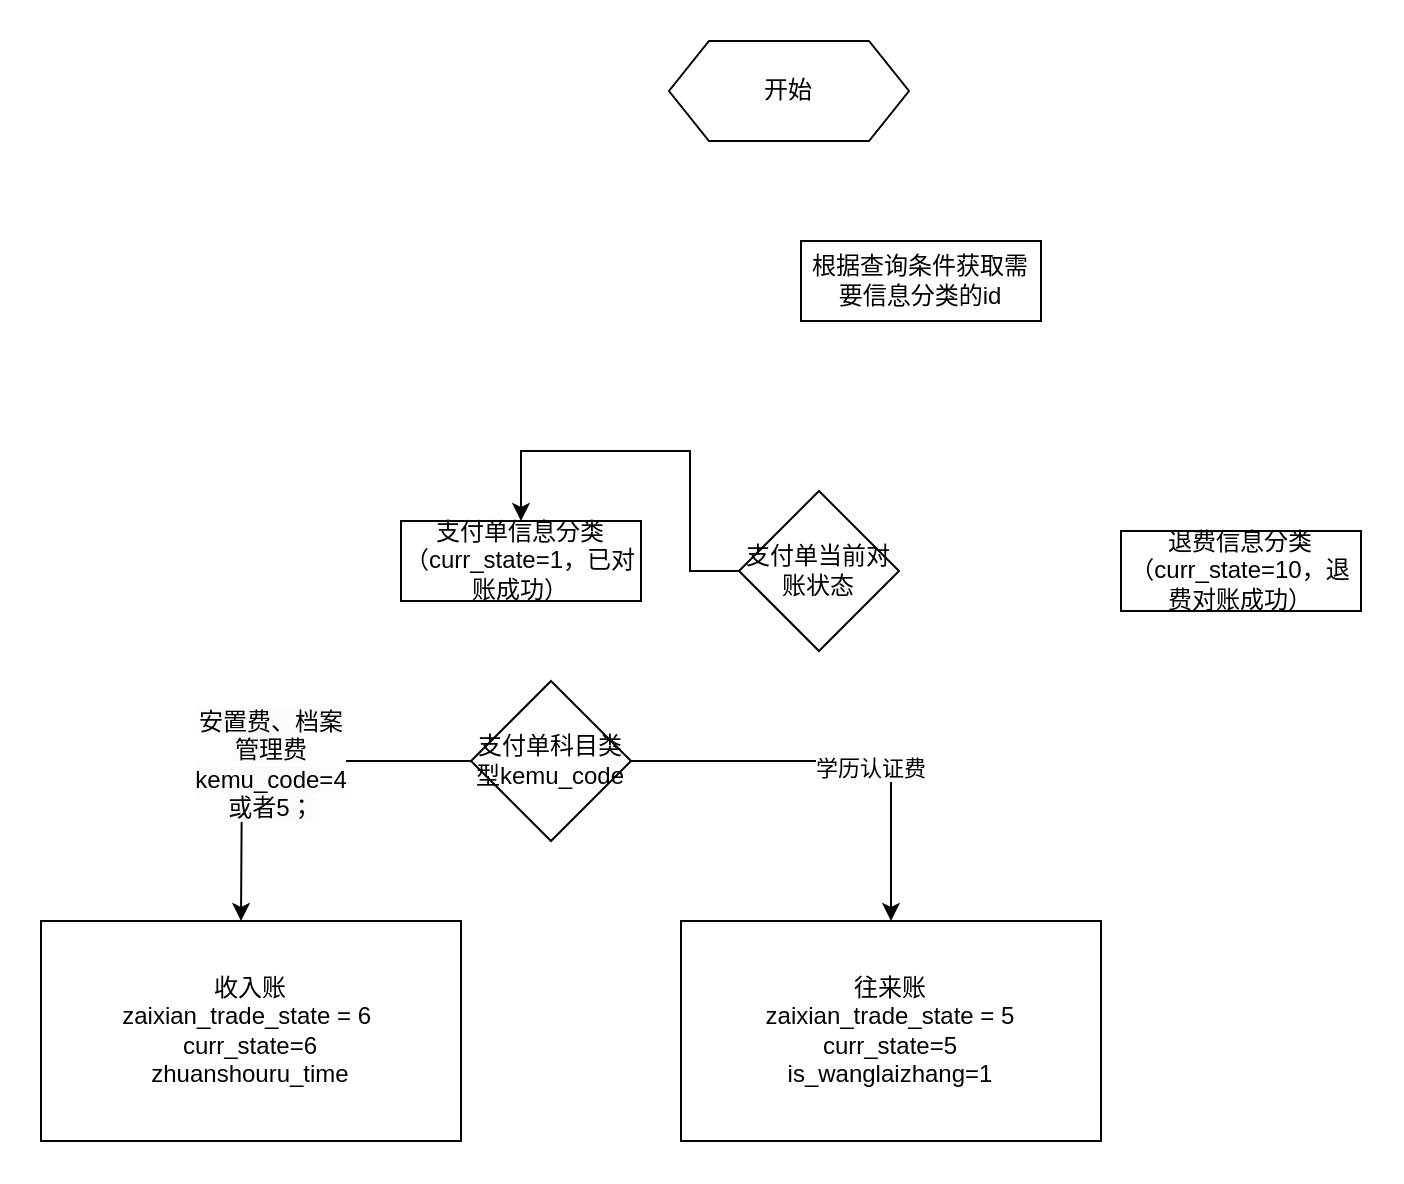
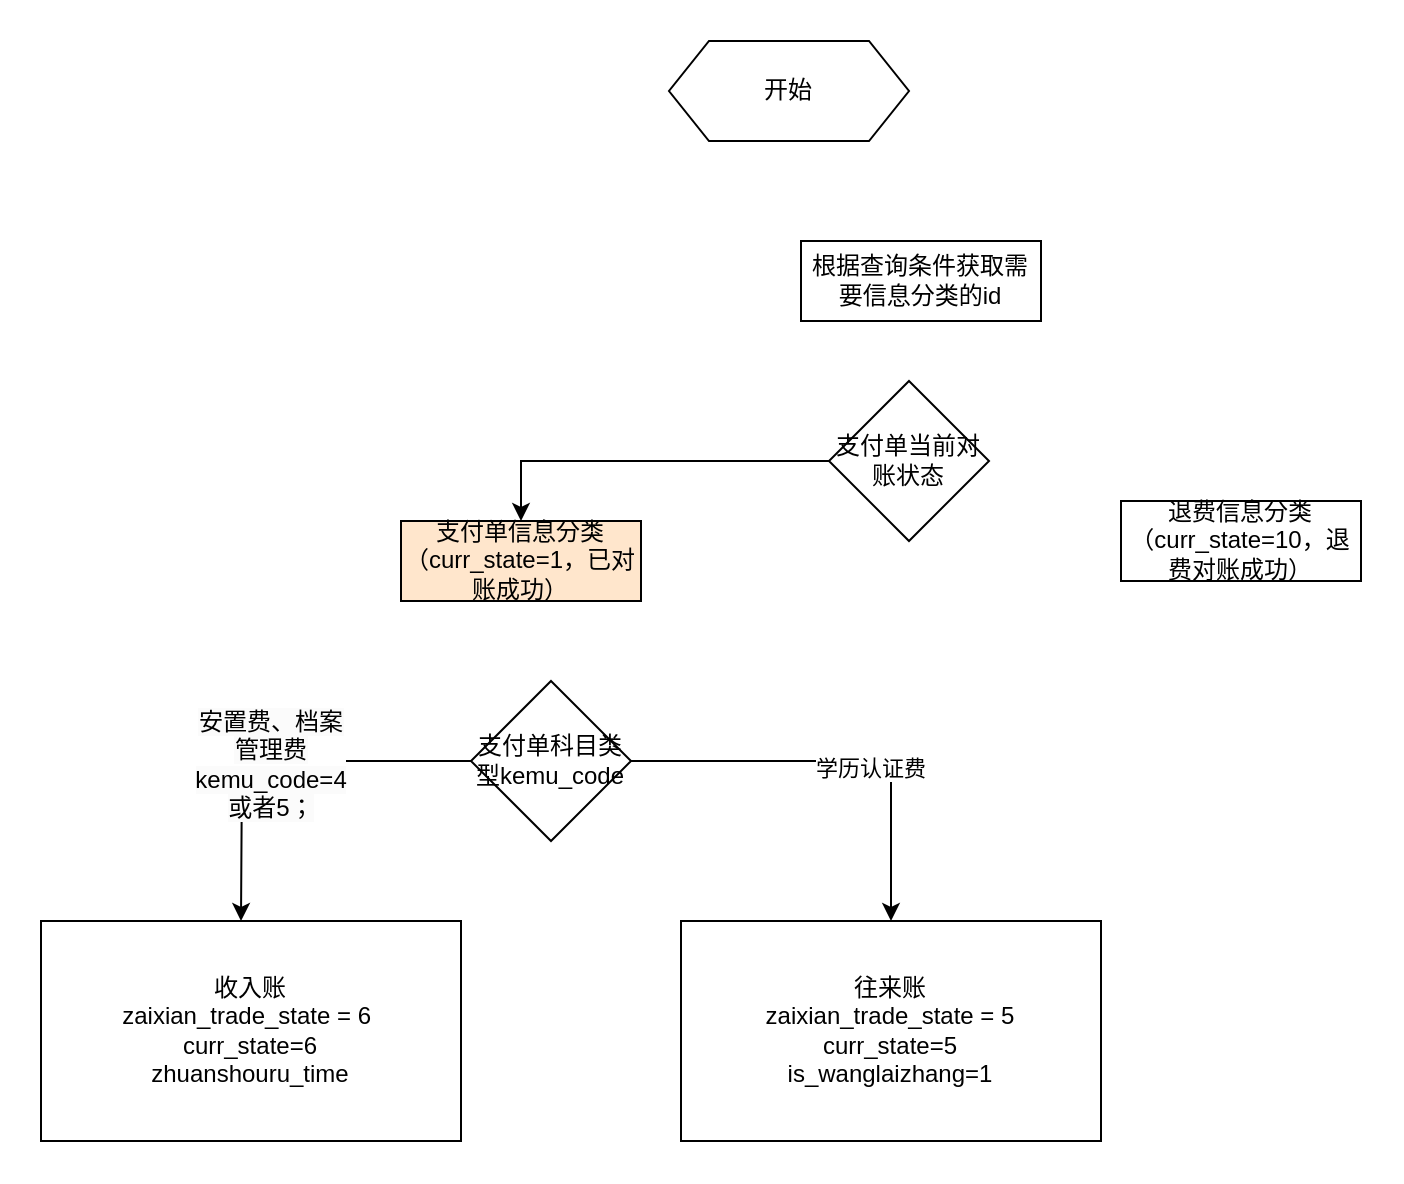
(521, 561) -> (521, 561)
(819, 571) -> (909, 461)
(1241, 571) -> (1241, 541)
